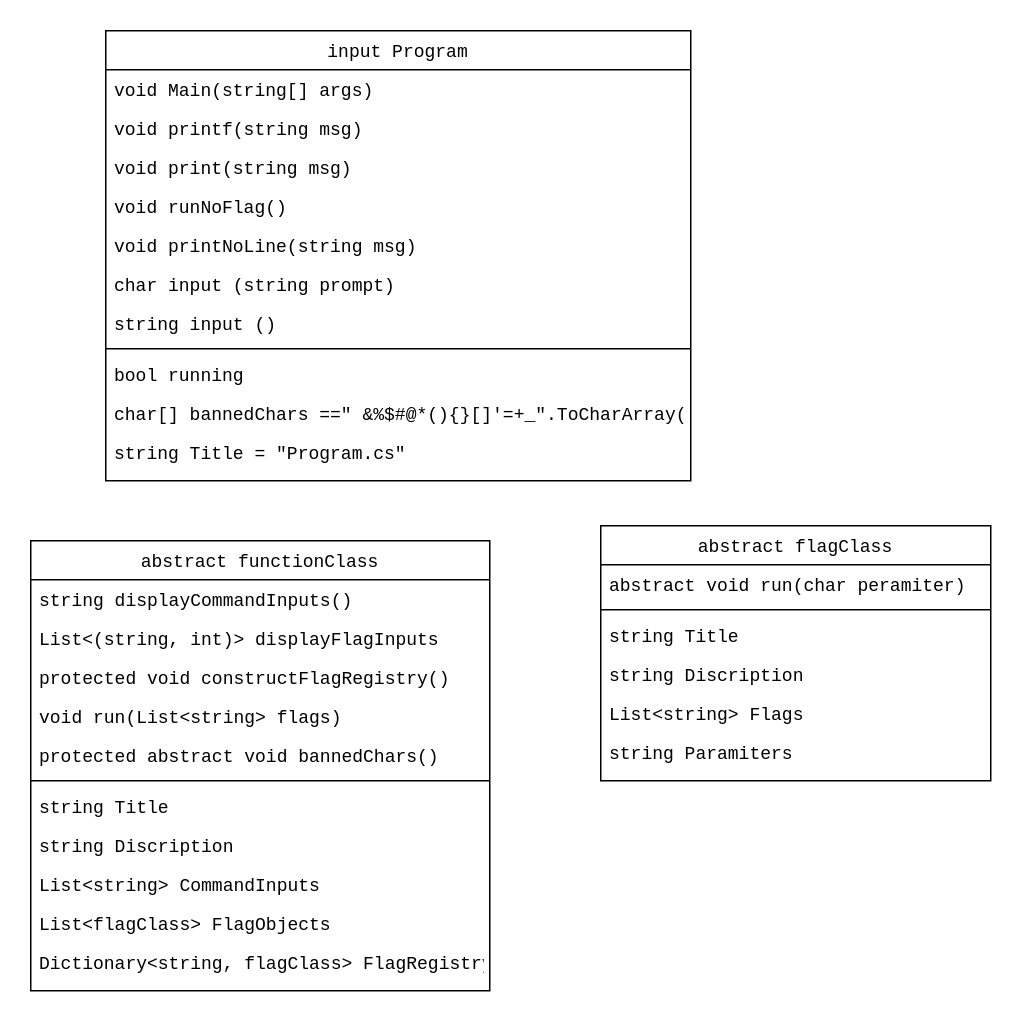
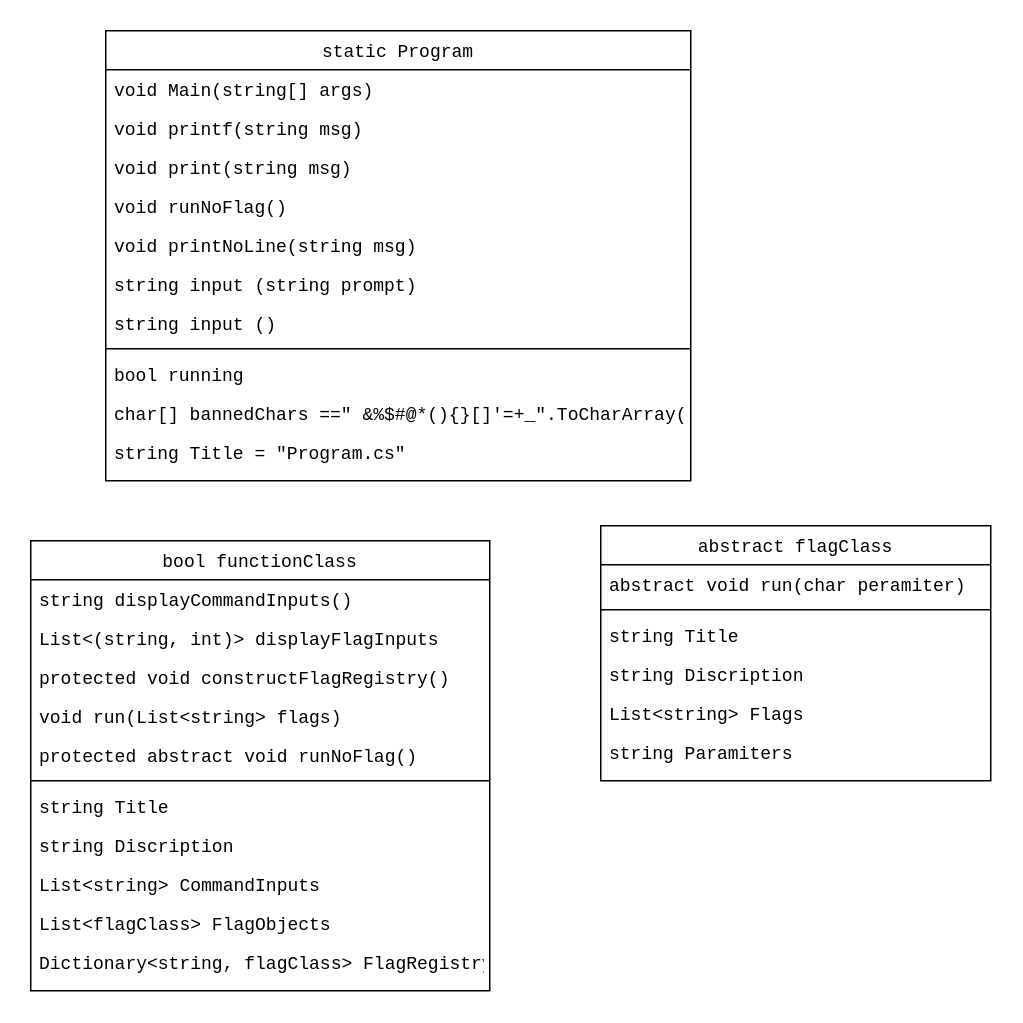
(398, 51) -> (398, 51)
(233, 285) -> (241, 285)
(260, 561) -> (260, 561)
(216, 756) -> (204, 756)
